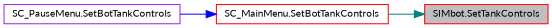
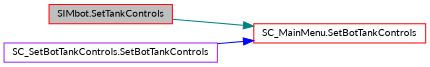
(92, 14) -> (111, 53)
(401, 14) -> (208, 22)
